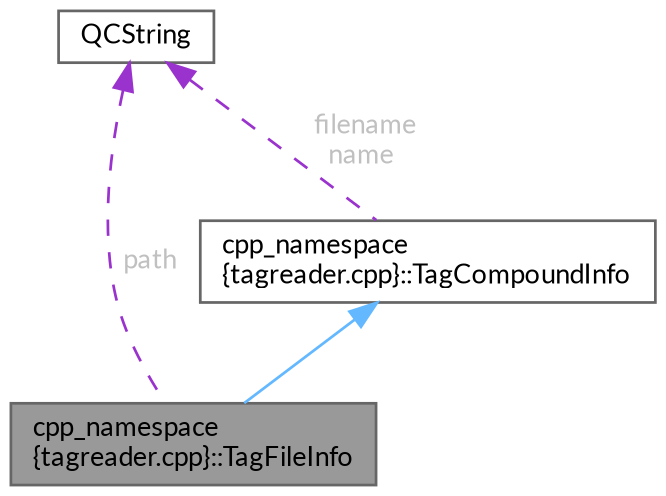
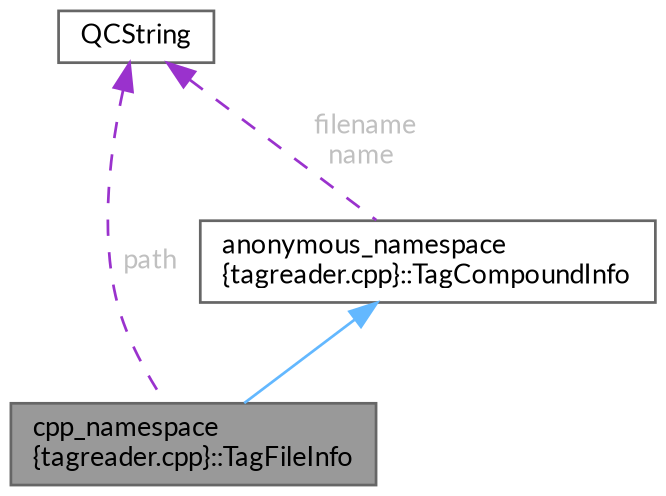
(428, 262) -> (428, 262)
